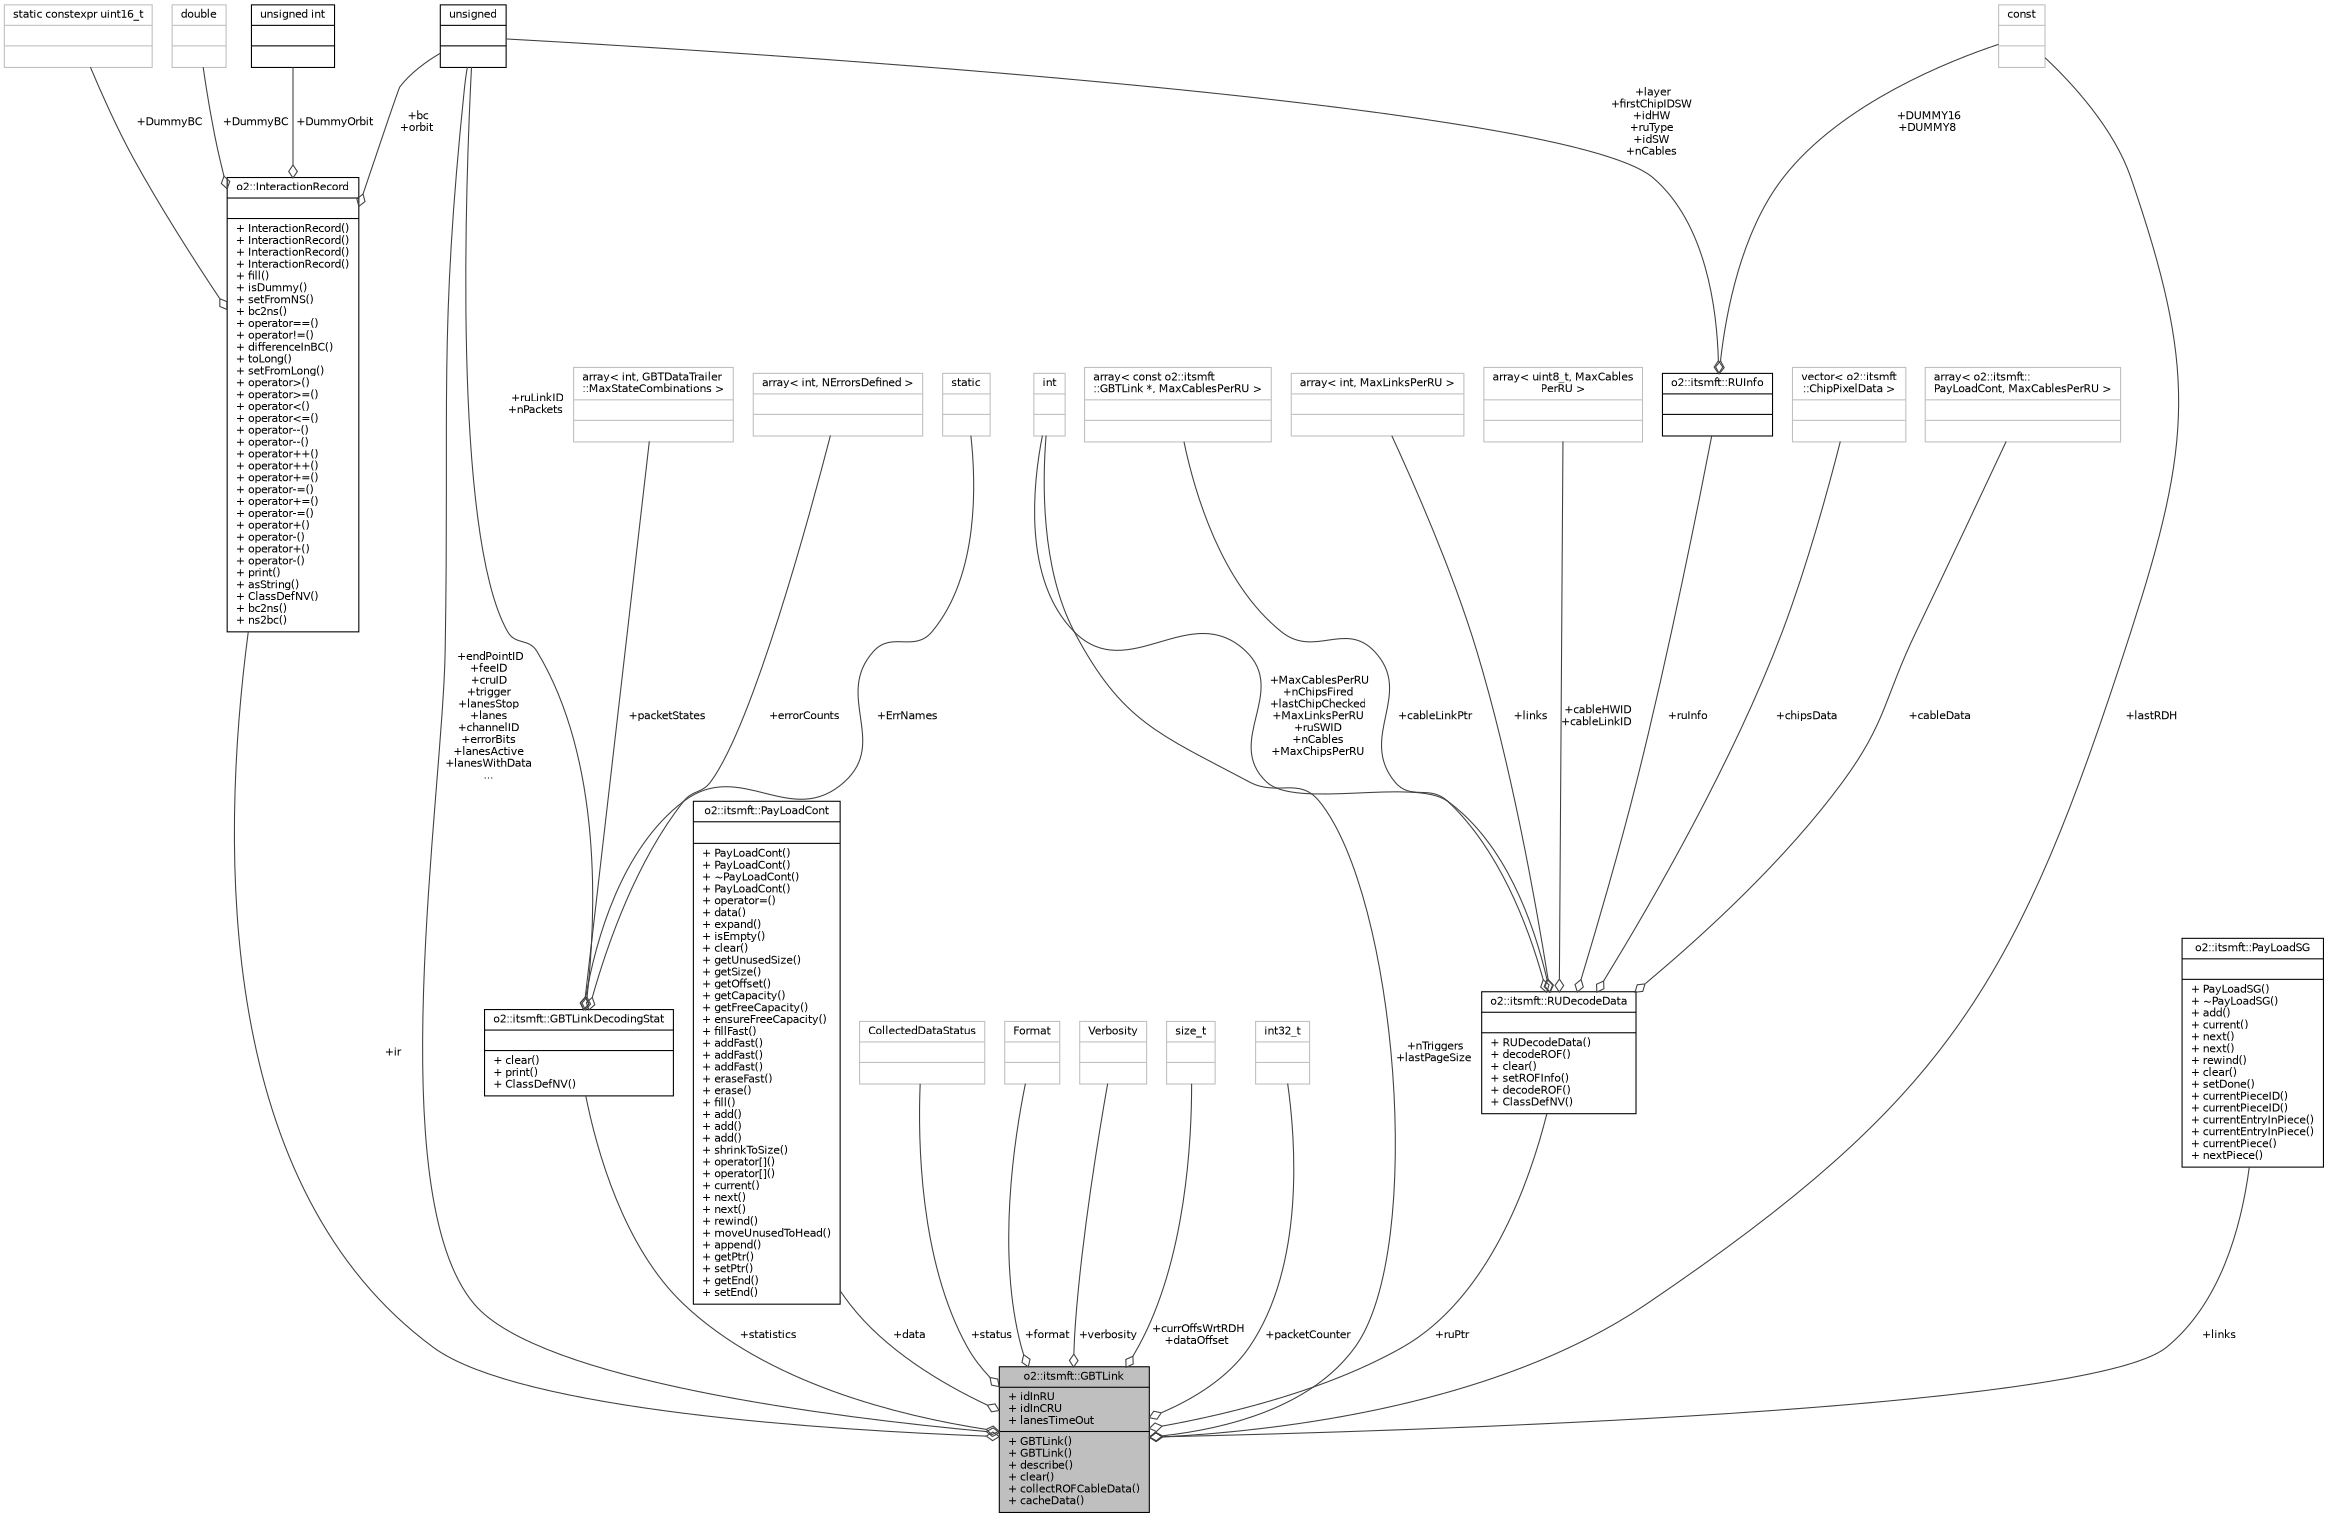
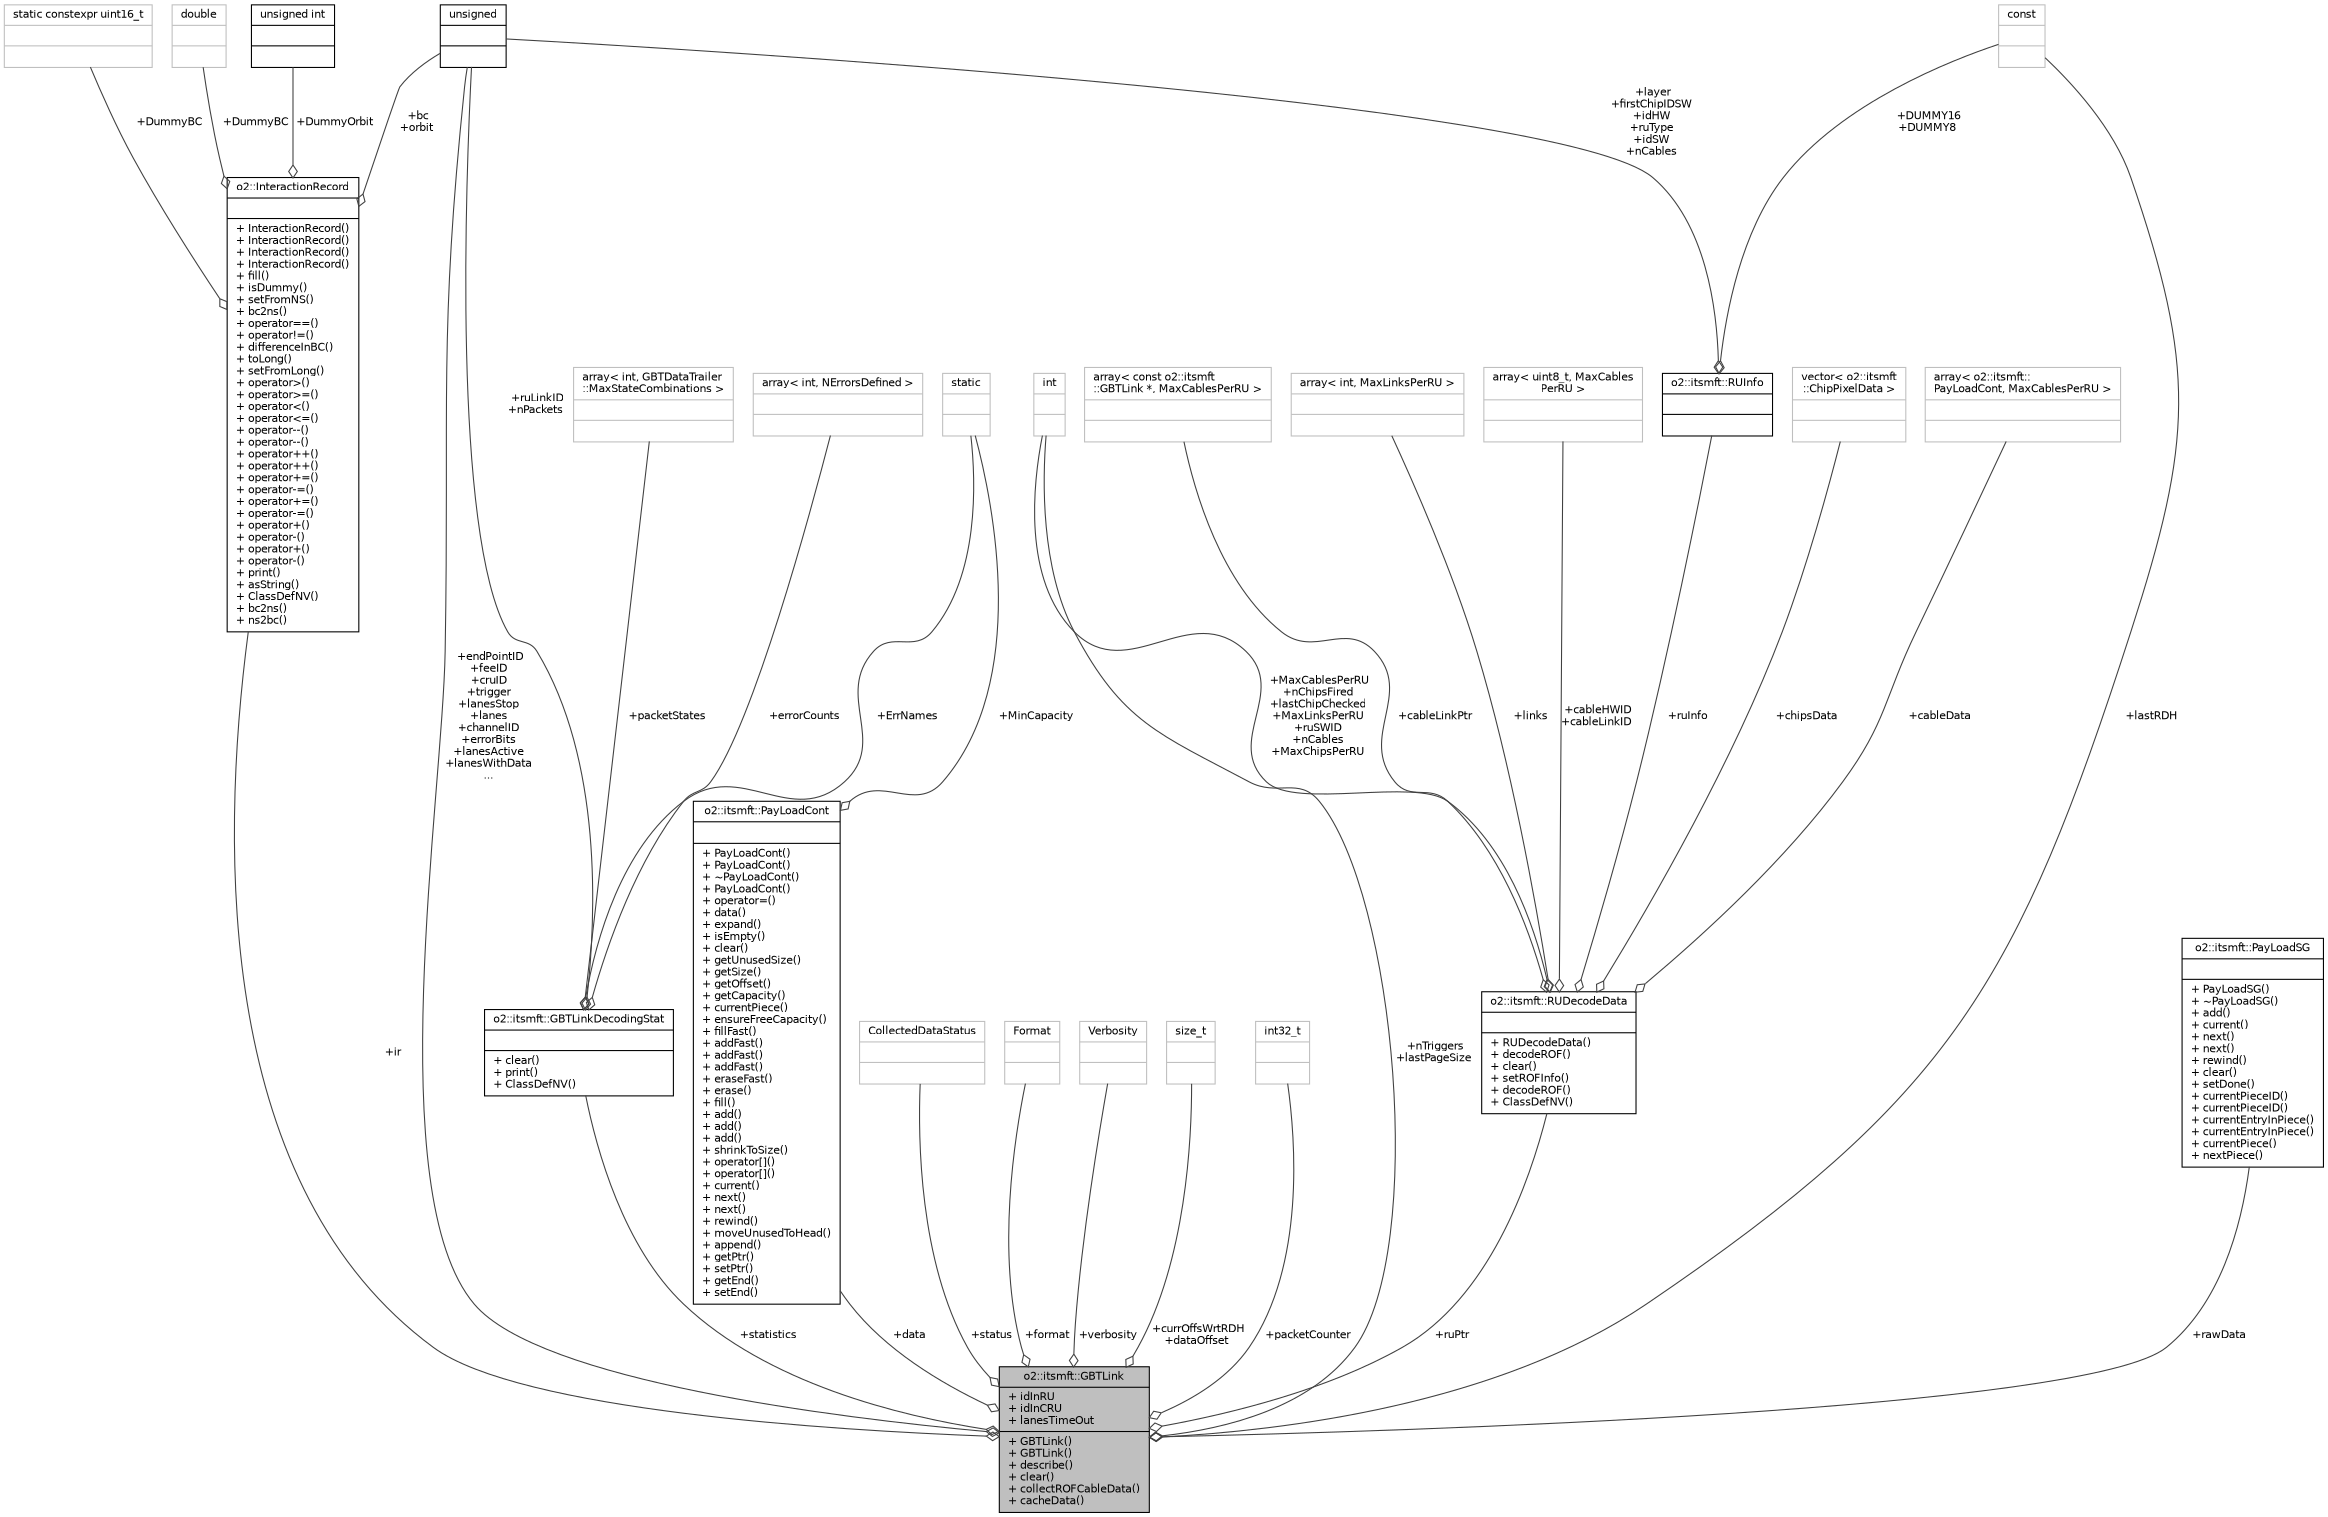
none -> (993, 663)
(755, 1008) -> (745, 1008)
(2218, 1335) -> (2218, 1335)
